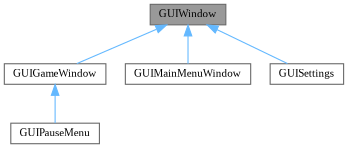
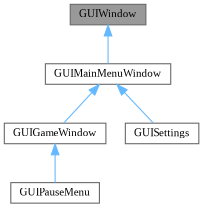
(117, 46) -> (78, 108)
(252, 47) -> (139, 108)
